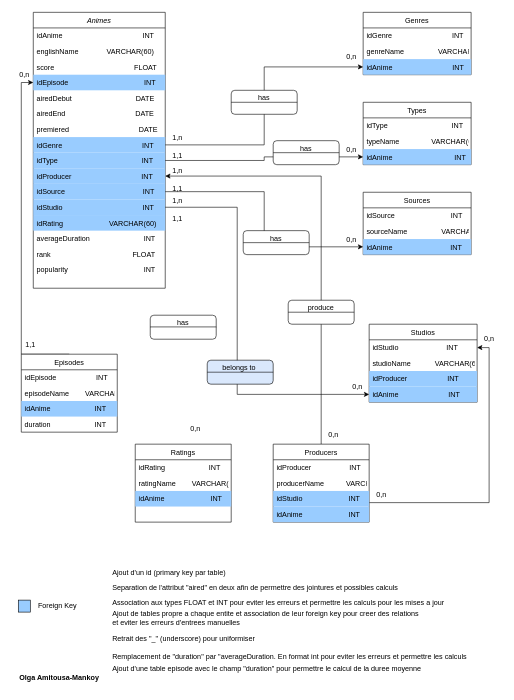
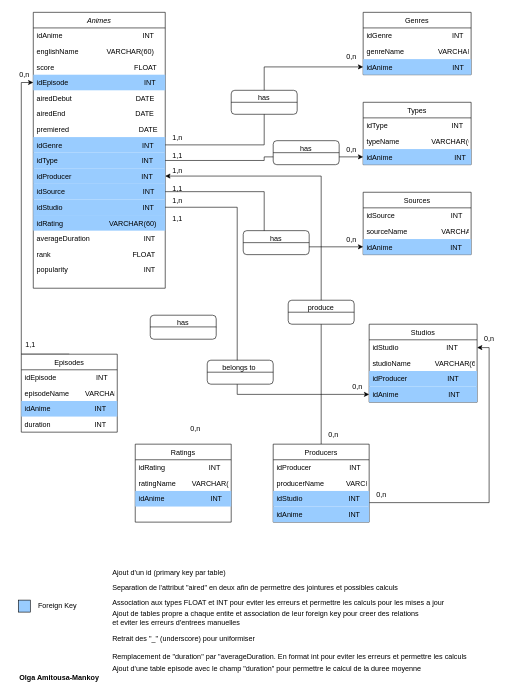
(240, 372) -> (240, 372)
